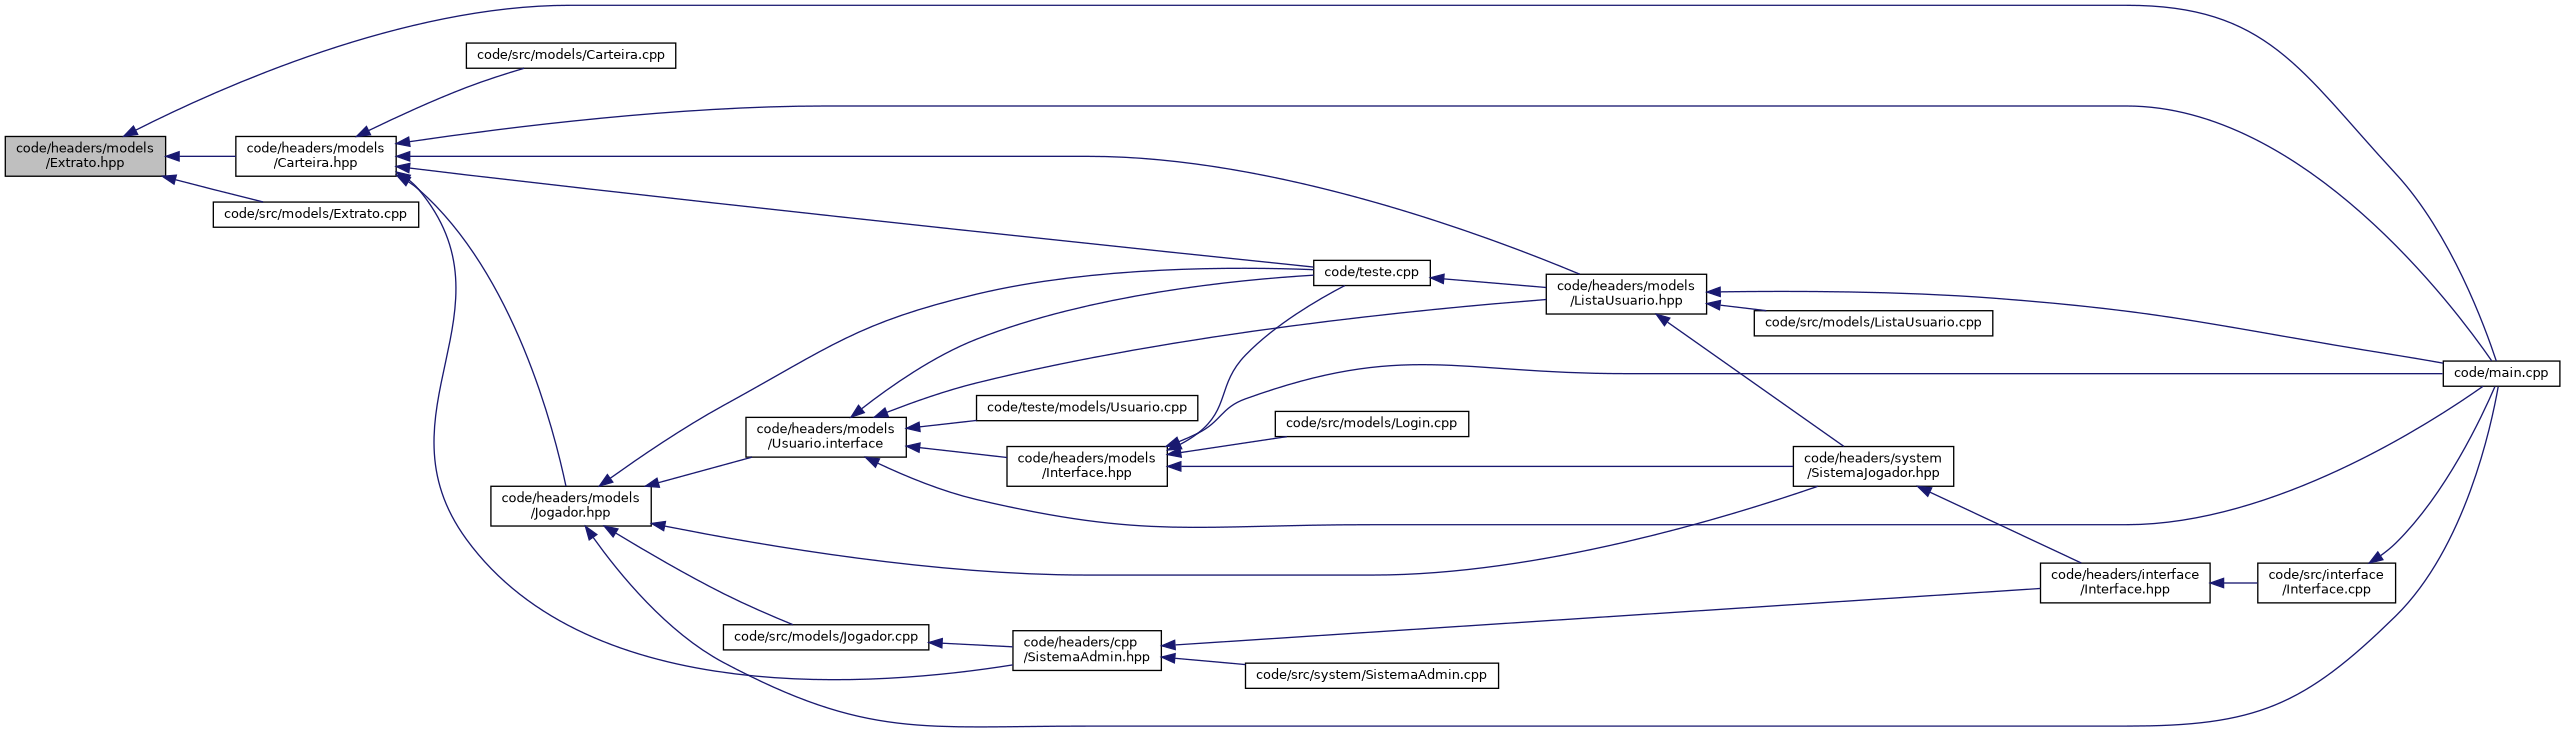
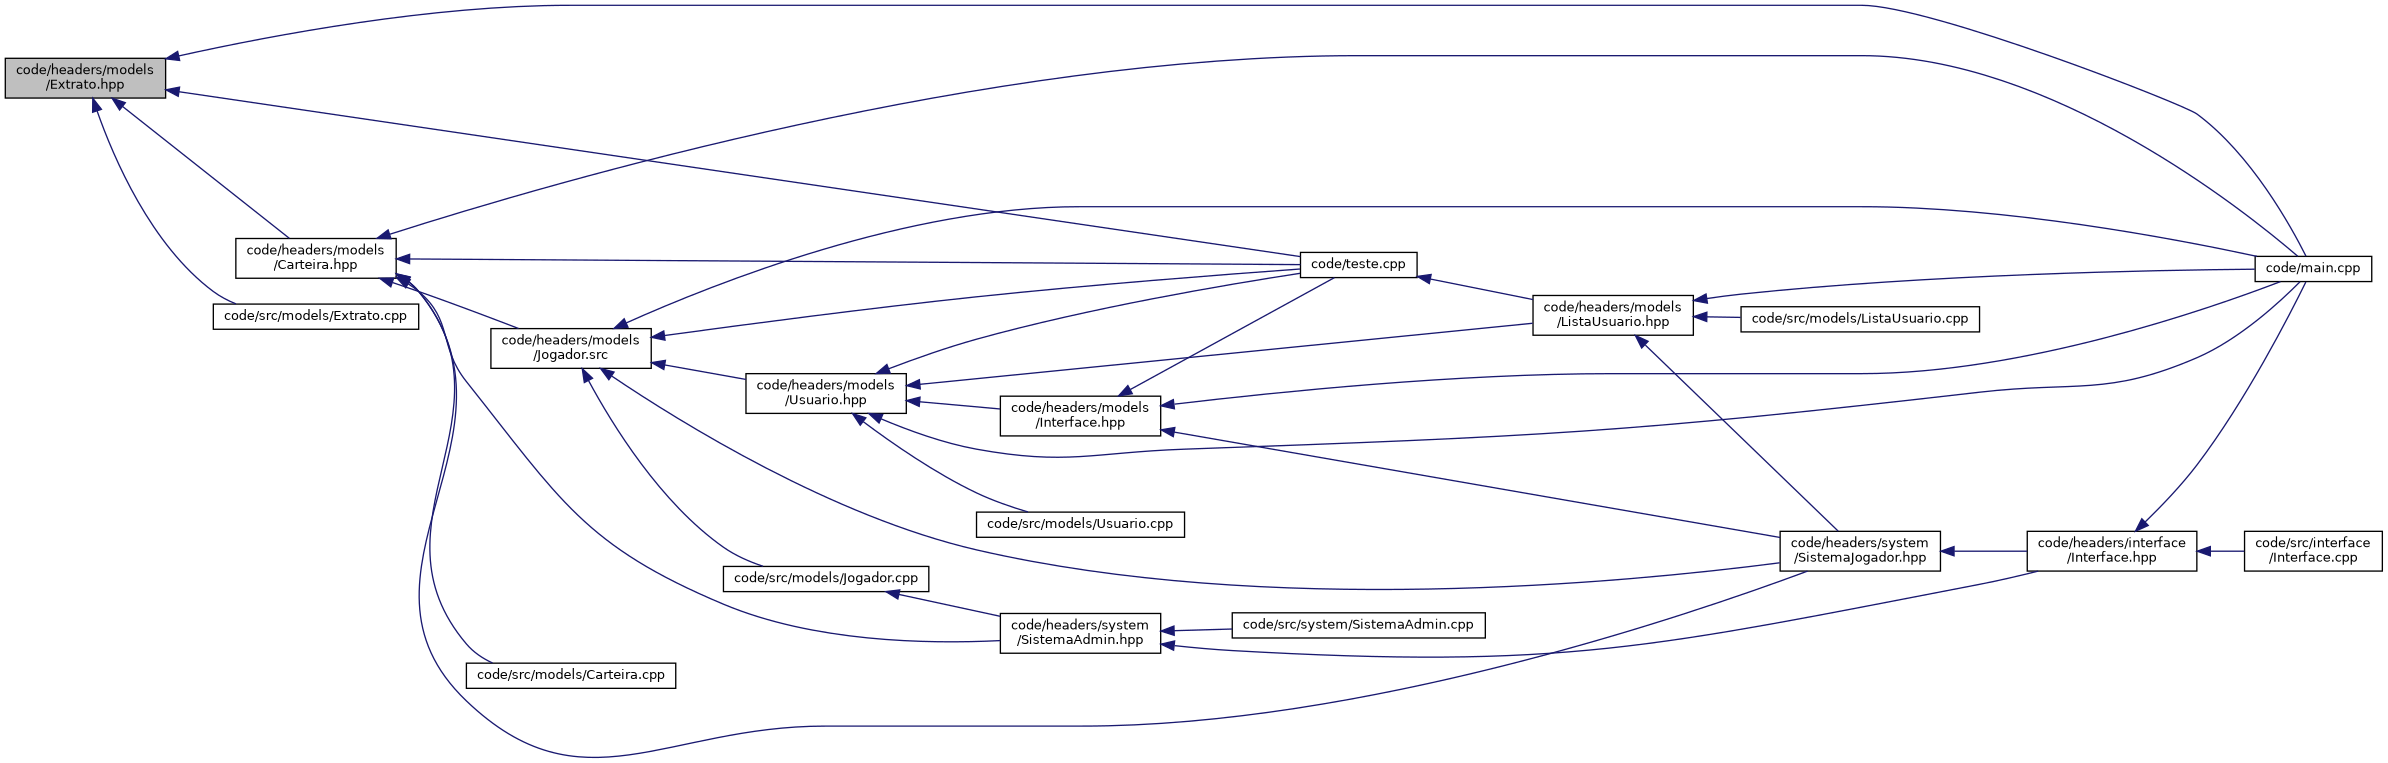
(1003, 156) -> (913, 726)
none -> (740, 174)
(1087, 408) -> (1081, 525)
(1372, 424) -> none
(826, 437) -> (826, 394)
(2447, 478) -> (2235, 409)
(571, 506) -> (571, 348)
(1087, 651) -> (1081, 633)
